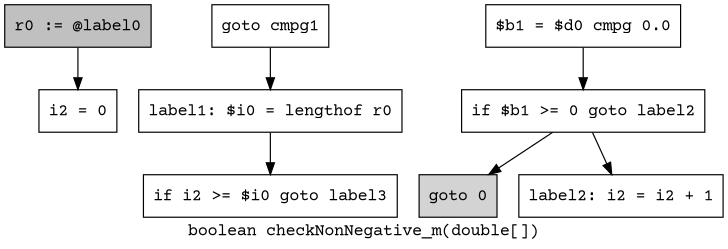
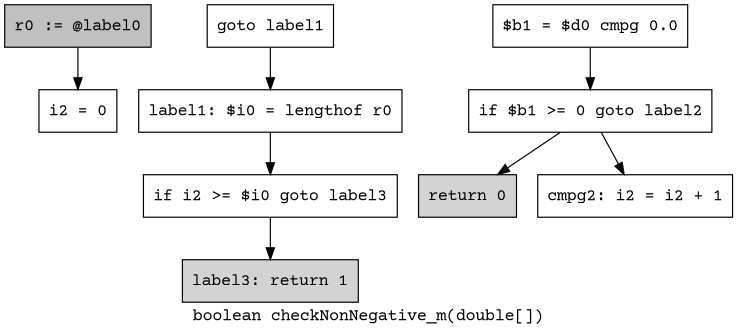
(270, 26) -> (270, 26)
(458, 196) -> (468, 196)
(621, 196) -> (635, 196)
none -> (270, 281)
